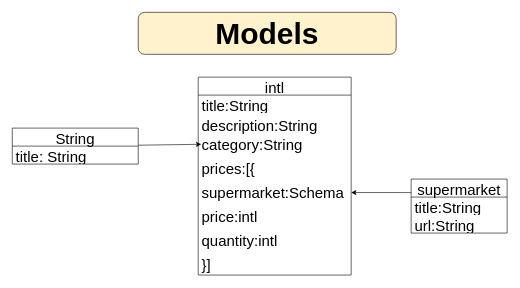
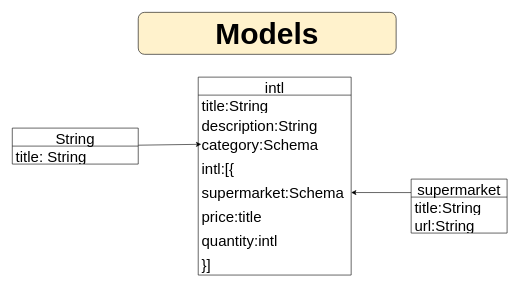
(261, 145) -> (263, 145)
(236, 169) -> (225, 169)
(236, 217) -> (240, 217)
